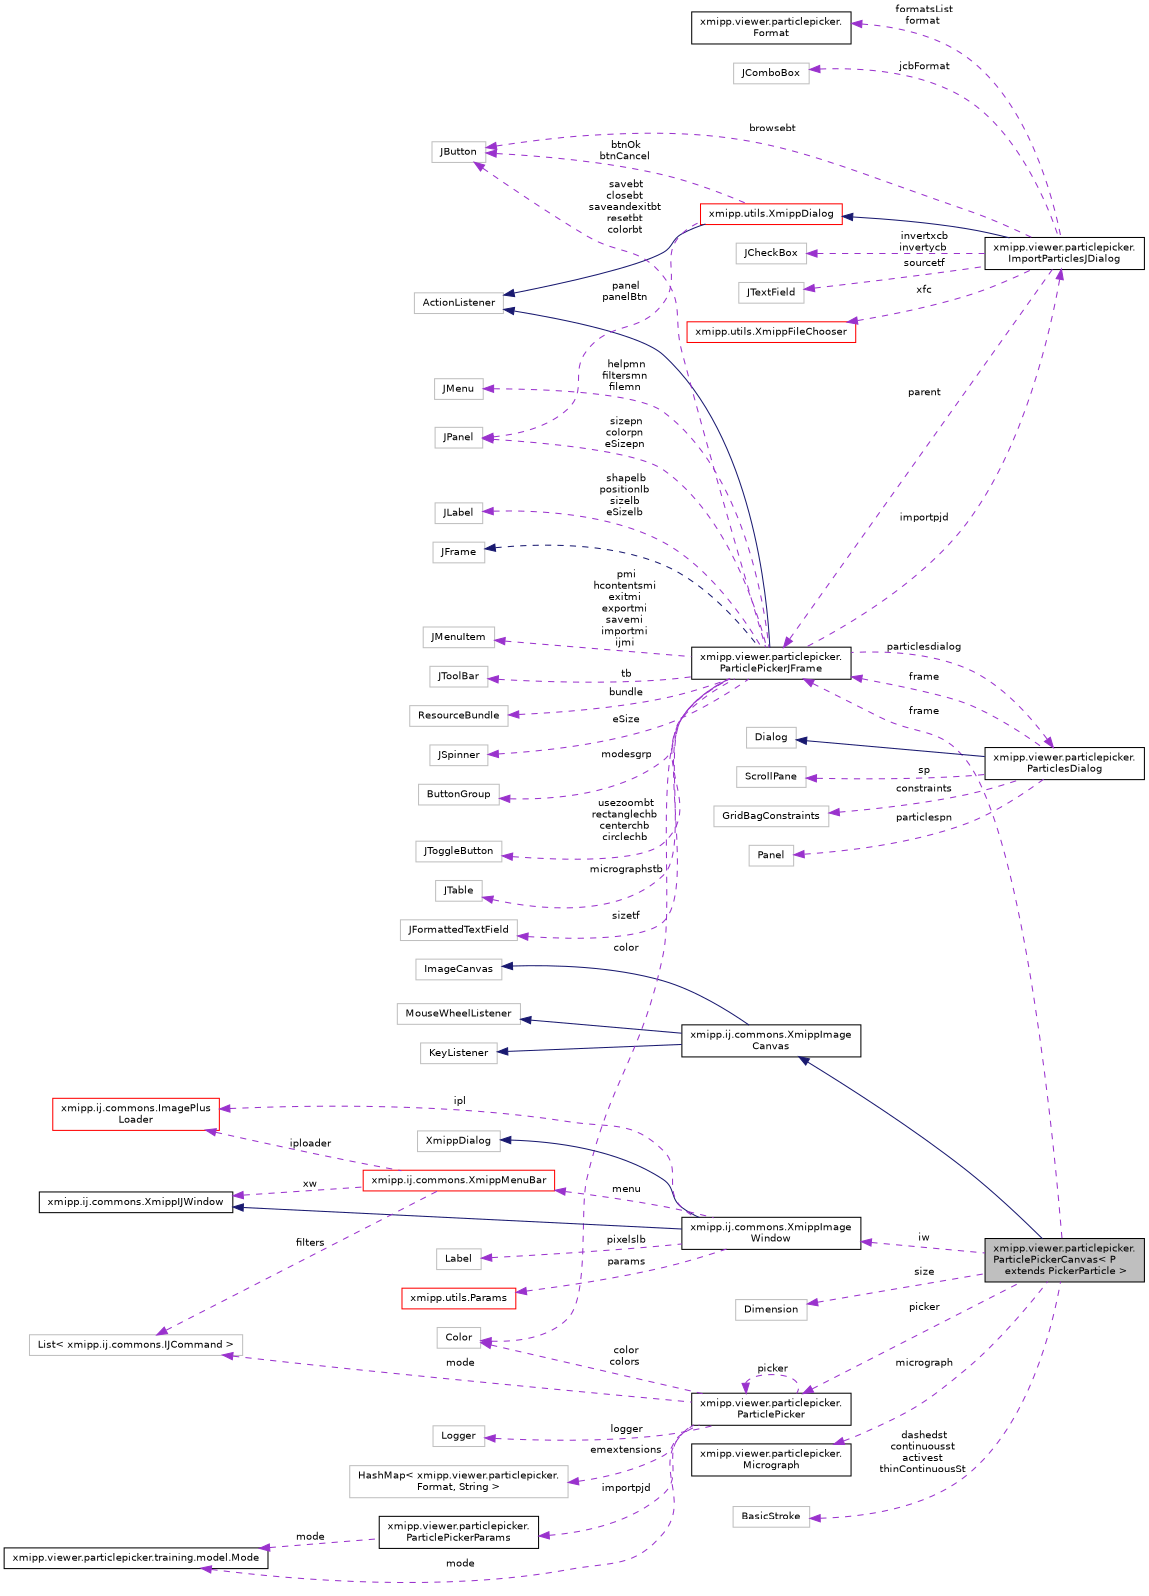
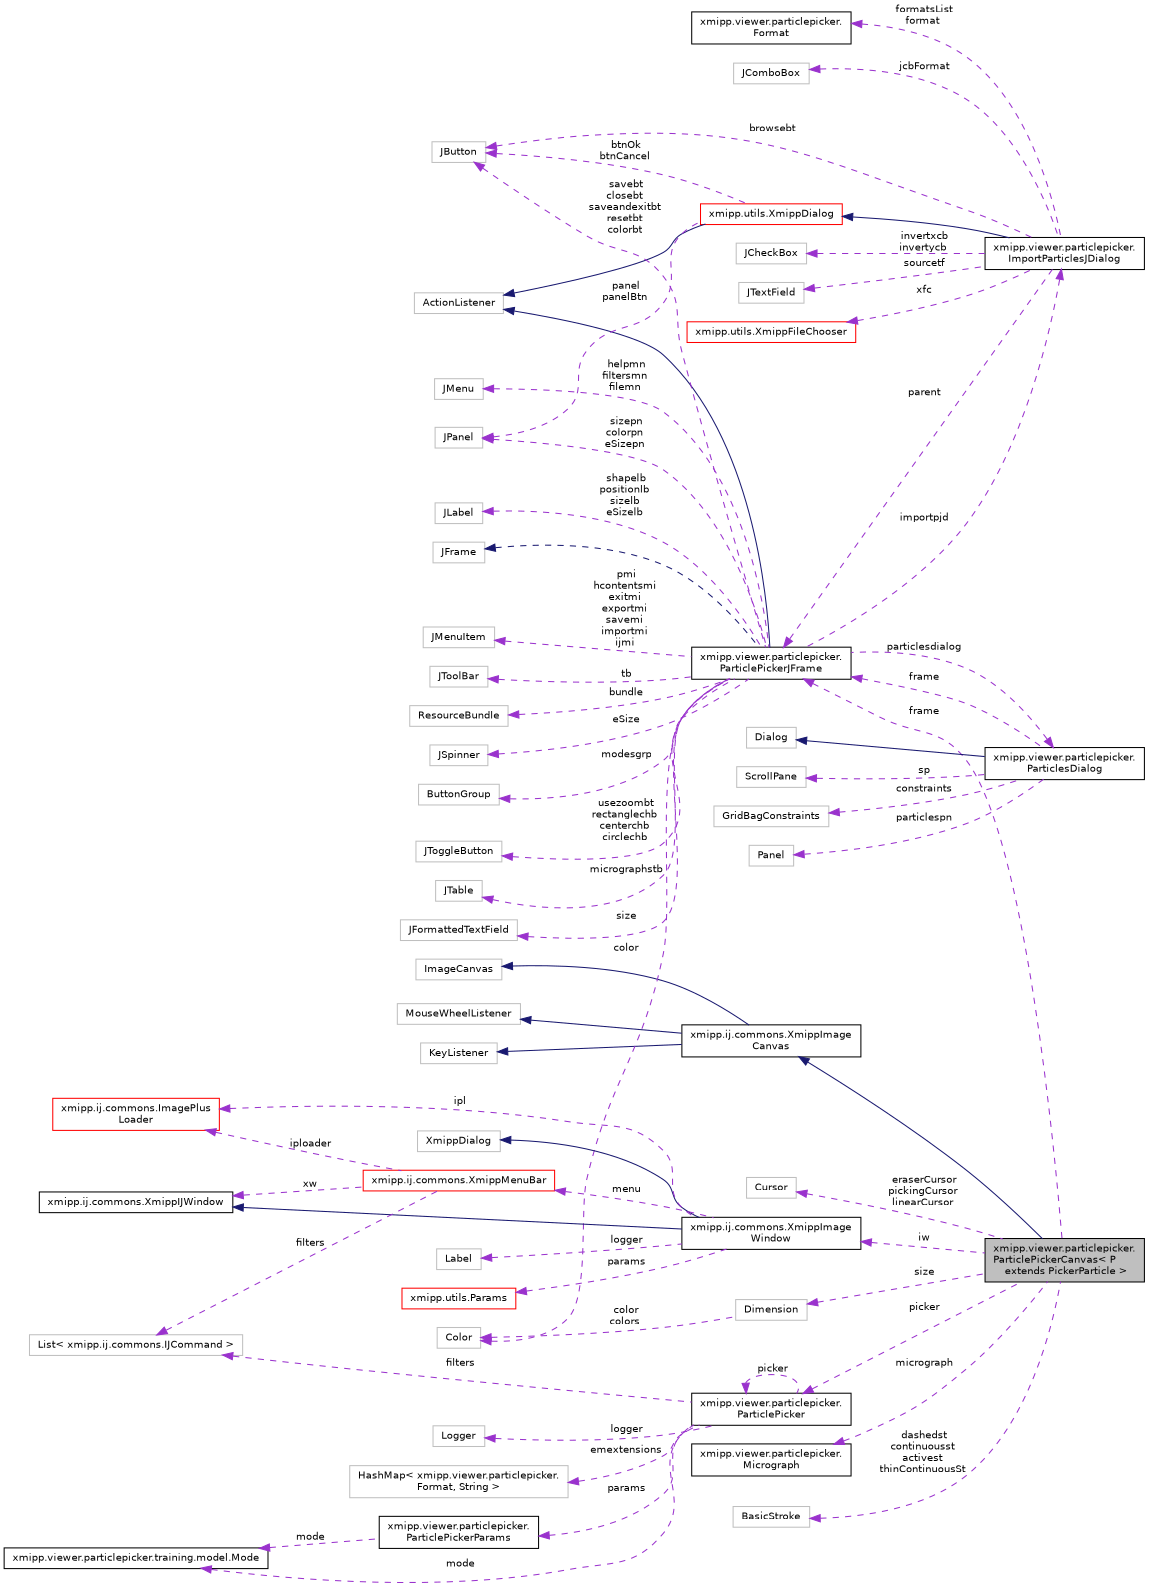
(625, 916) -> (625, 916)
none -> (771, 1188)
(625, 1240) -> (625, 1240)
(459, 1363) -> (459, 1363)
(597, 1369) -> (614, 1332)
(625, 1488) -> (625, 1488)
